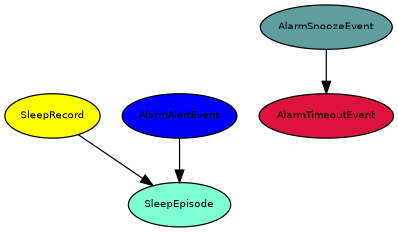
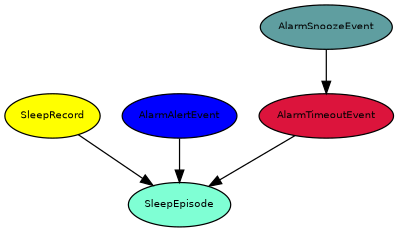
none -> (257, 158)
